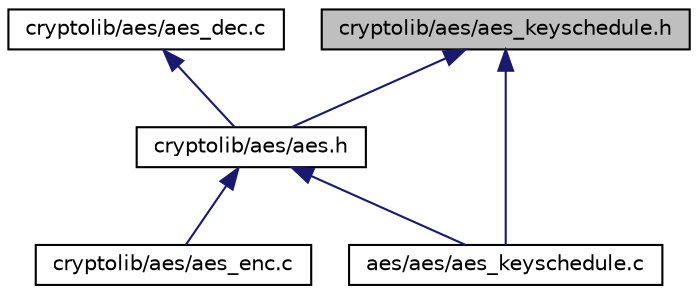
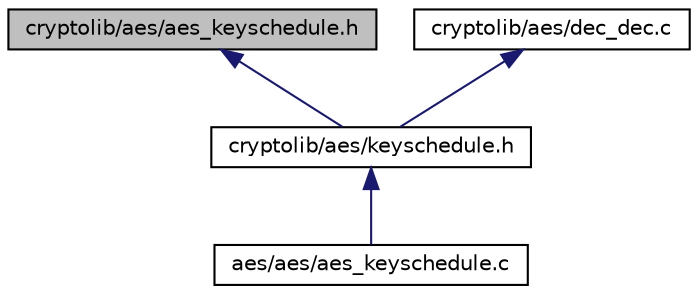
(146, 29) -> (552, 29)
(251, 147) -> (371, 147)
(506, 158) -> none
(173, 265) -> none
